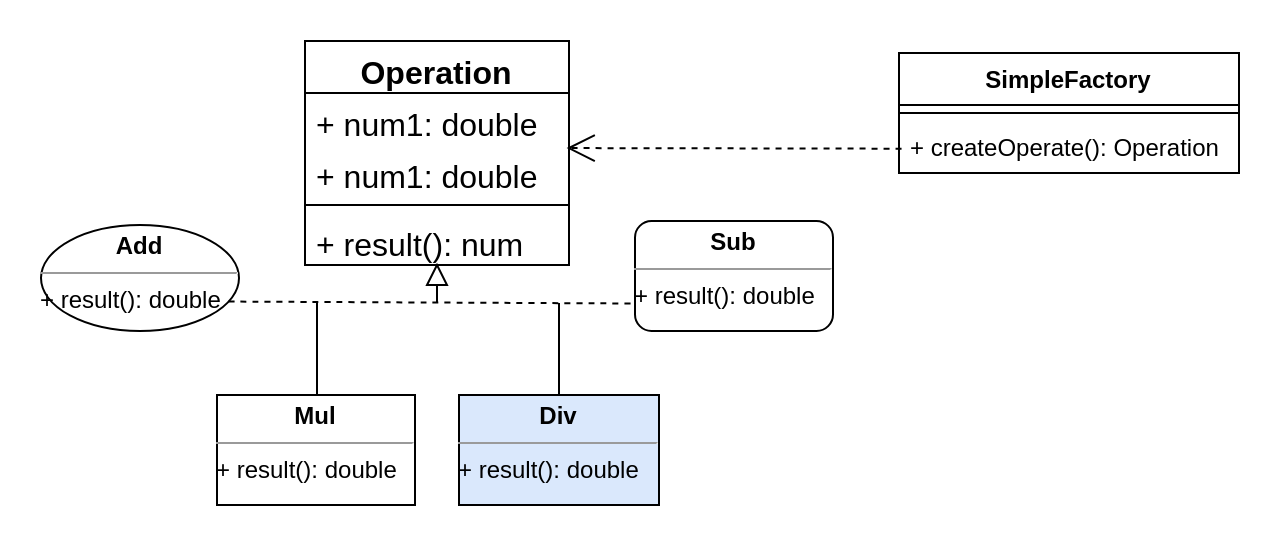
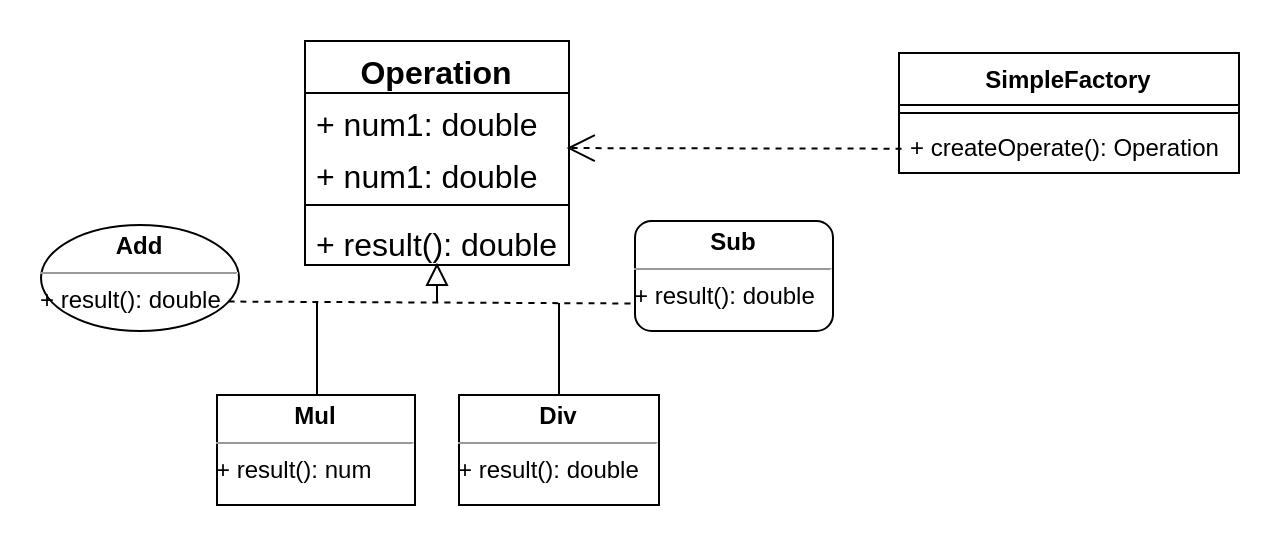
(435, 246) -> (439, 265)
(318, 438) -> (305, 424)
(559, 450) -> (559, 450)
